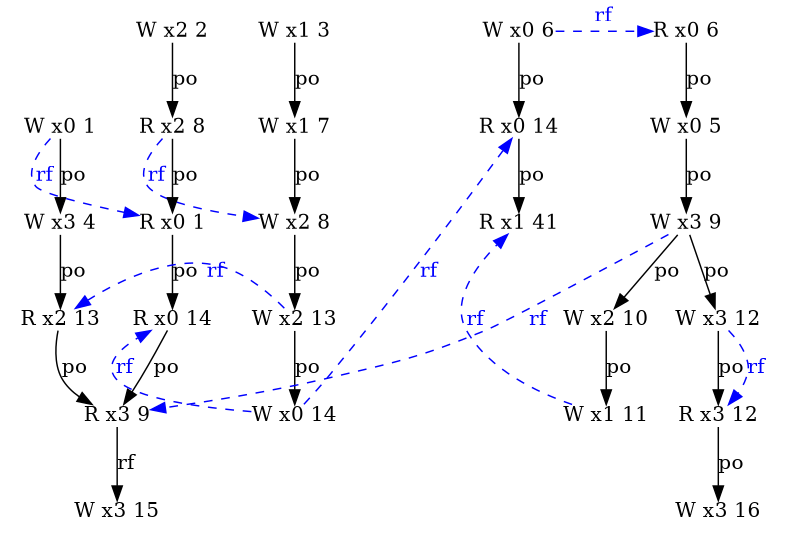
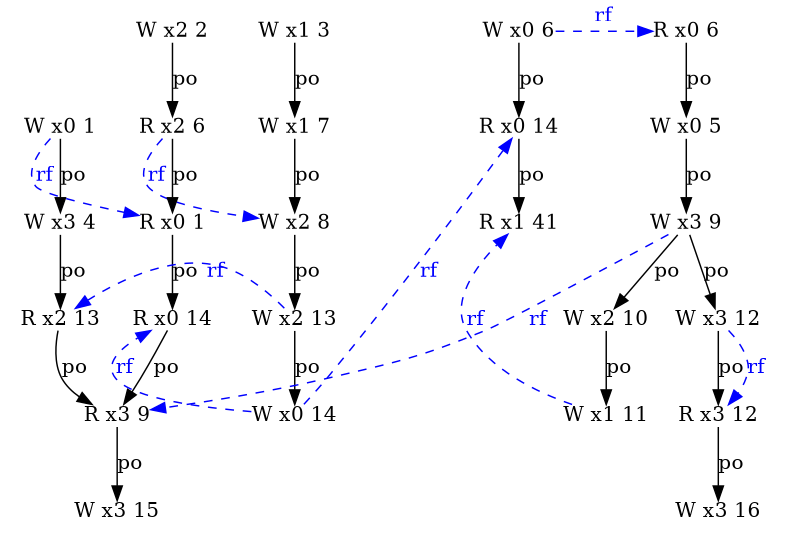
(172, 127) -> (172, 127)
(127, 464) -> (130, 464)
